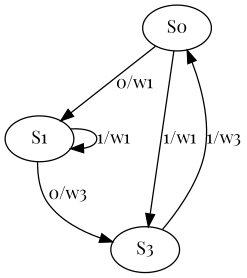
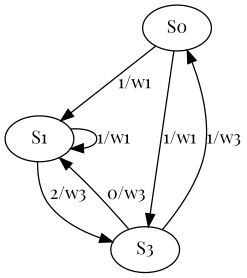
(135, 83) -> (135, 83)
(68, 194) -> (68, 194)
none -> (100, 197)
